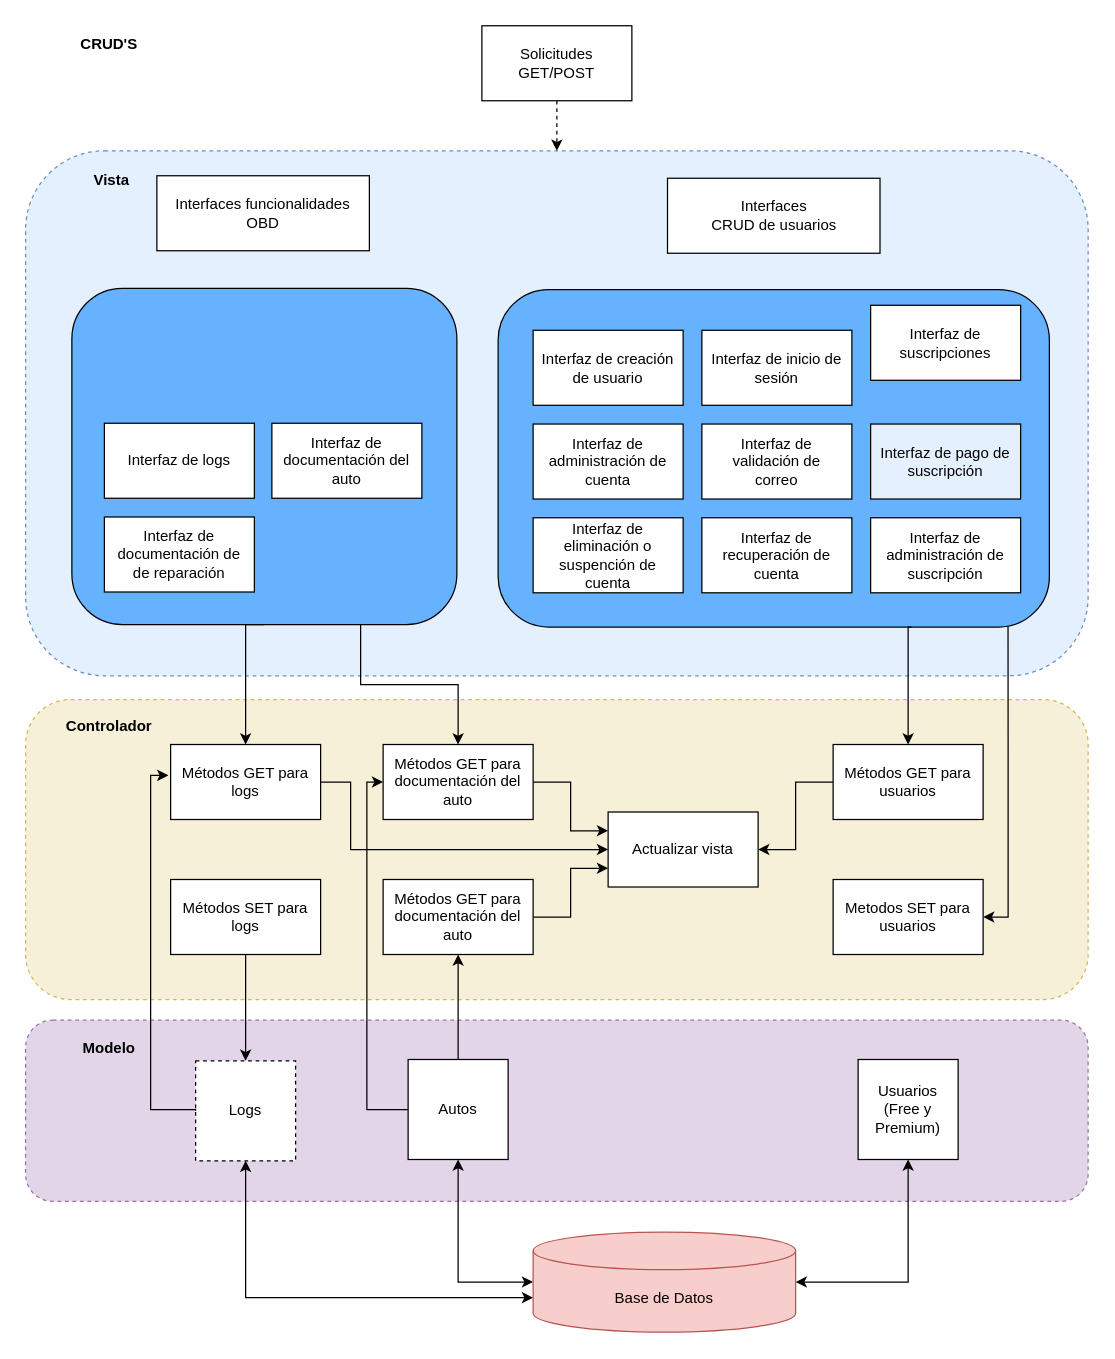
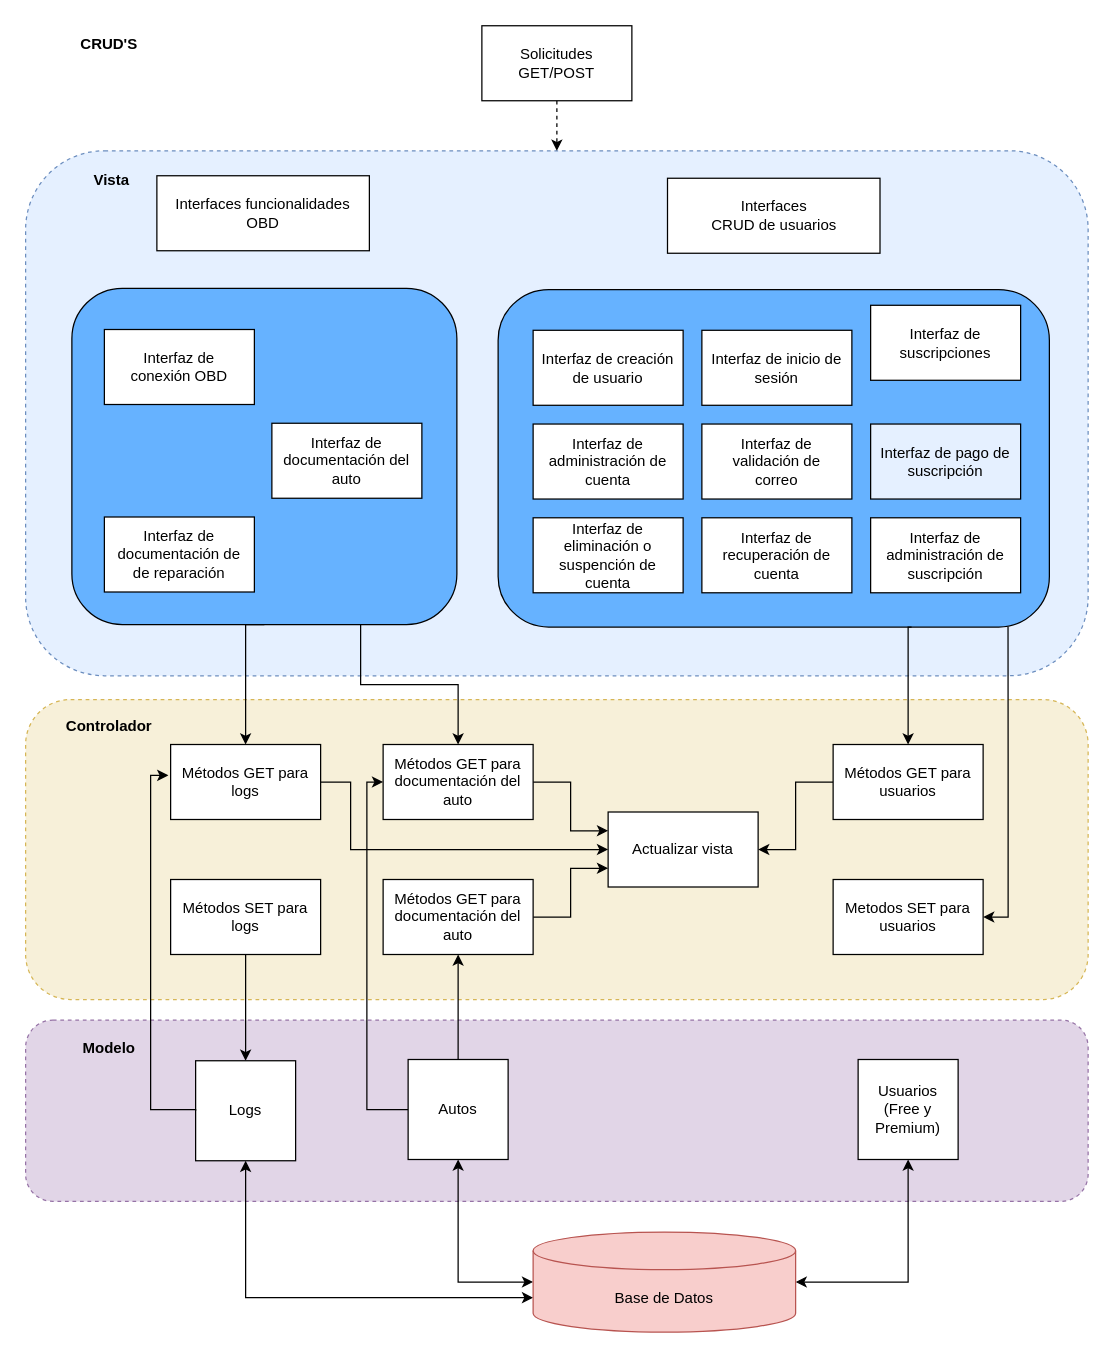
none -> (179, 367)
(179, 461) -> none
(246, 1111) -> (246, 1111)
